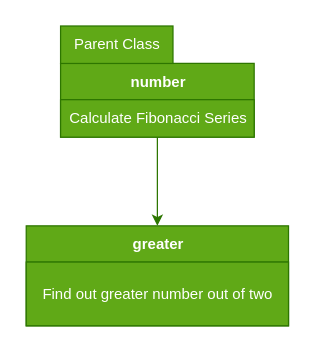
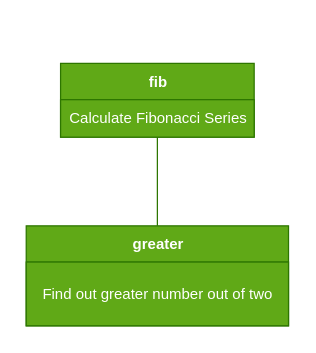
(117, 44) -> none
(159, 82) -> (159, 82)
(158, 216) -> (158, 219)
